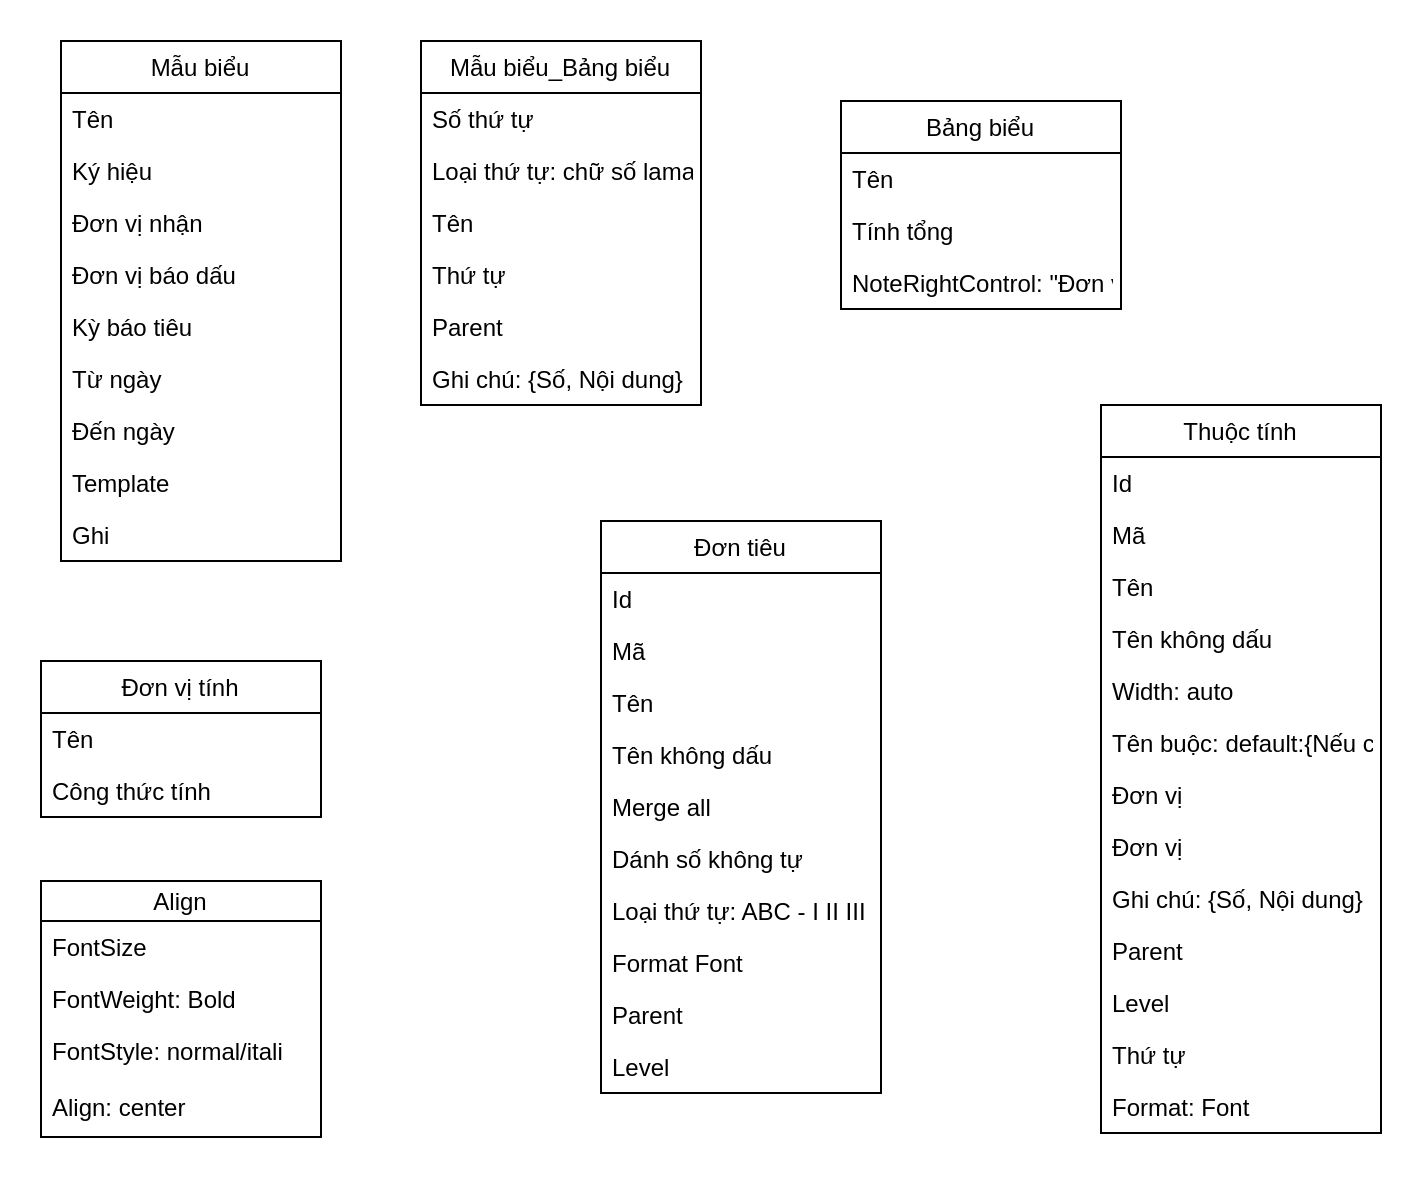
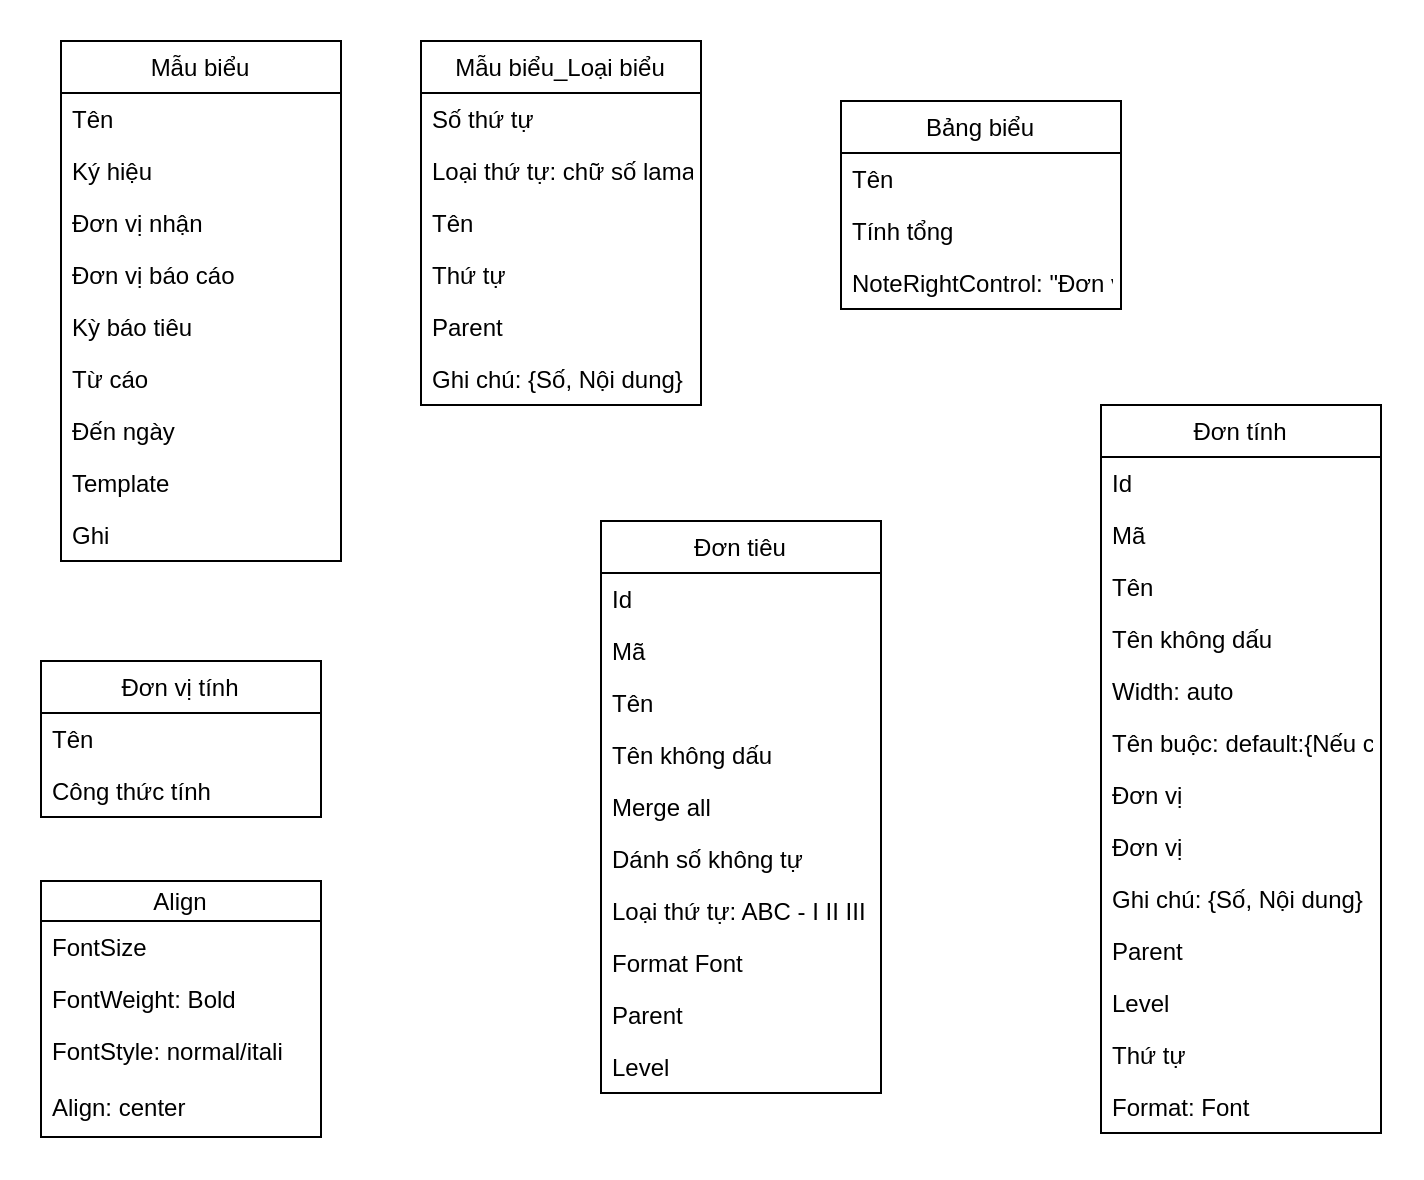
(560, 68) -> (560, 68)
(157, 276) -> (157, 276)
(116, 380) -> (109, 380)
(1240, 432) -> (1240, 432)
